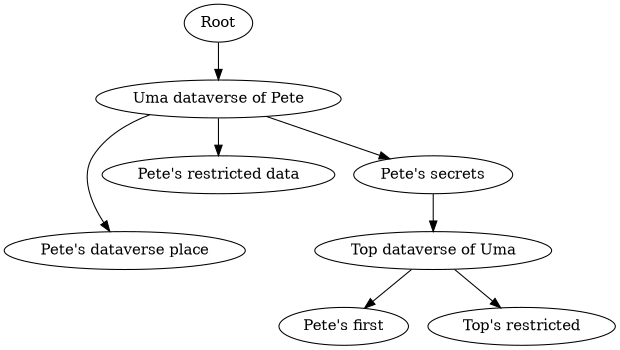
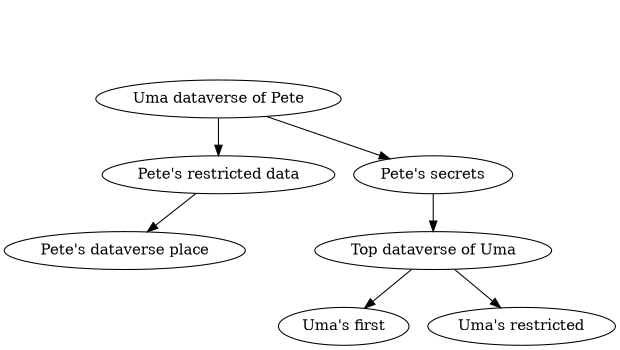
(218, 23) -> none
(93, 156) -> (176, 209)
(344, 326) -> (344, 326)
(522, 326) -> (522, 326)
